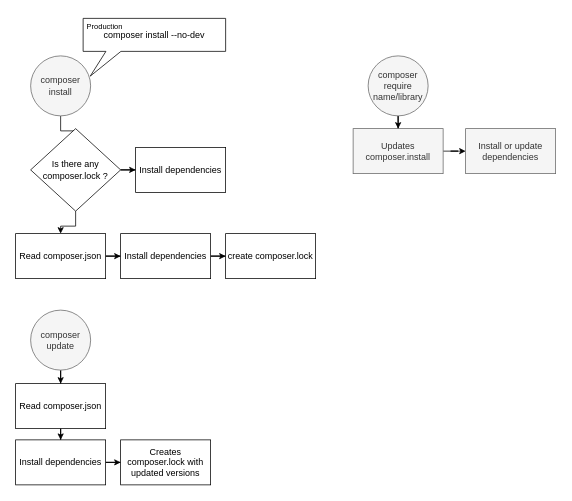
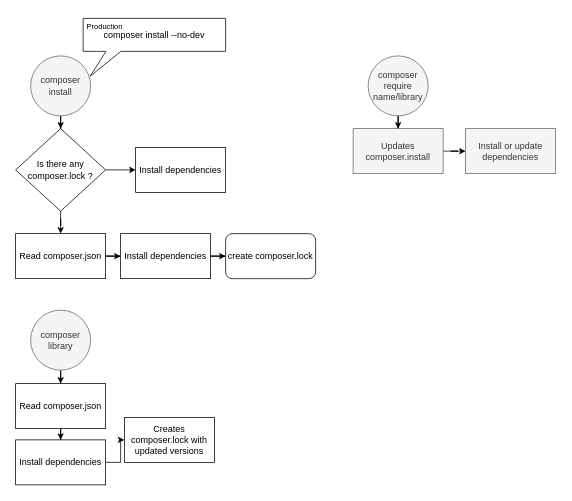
(75, 170) -> (60, 170)
(270, 256) -> (270, 256)
(60, 340) -> (60, 340)
(165, 462) -> (169, 440)
